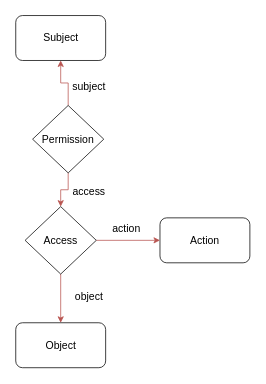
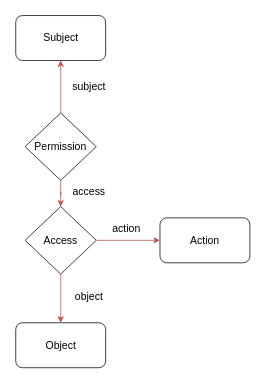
(68, 139) -> (61, 147)
